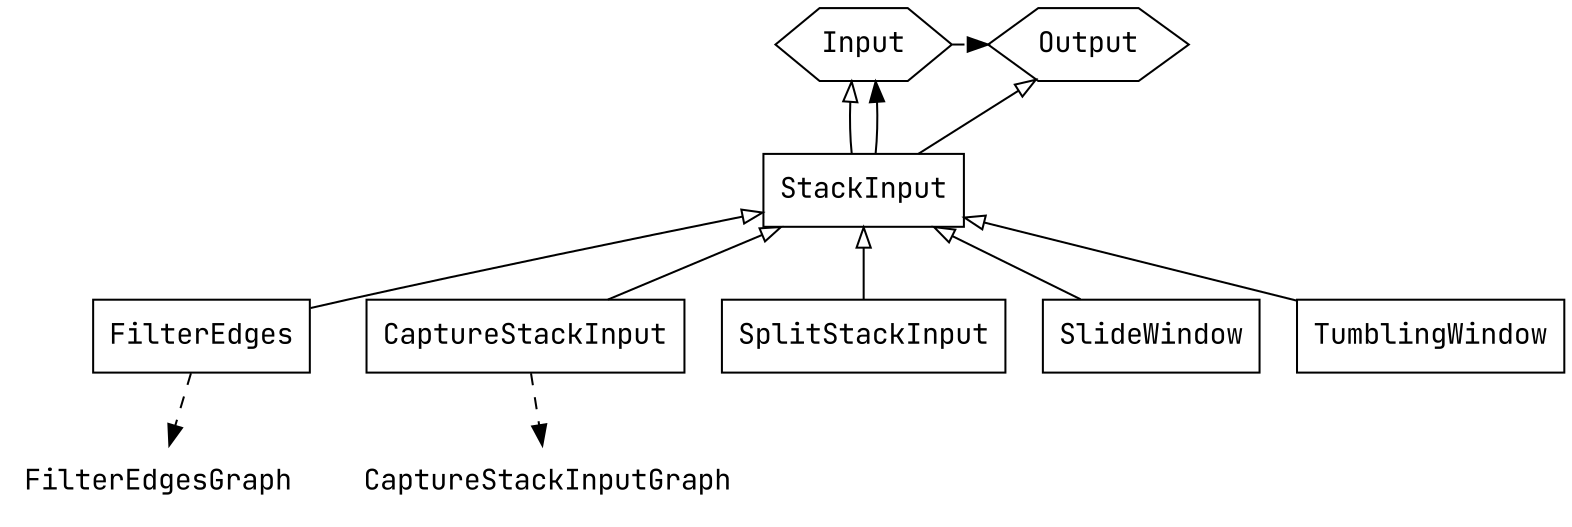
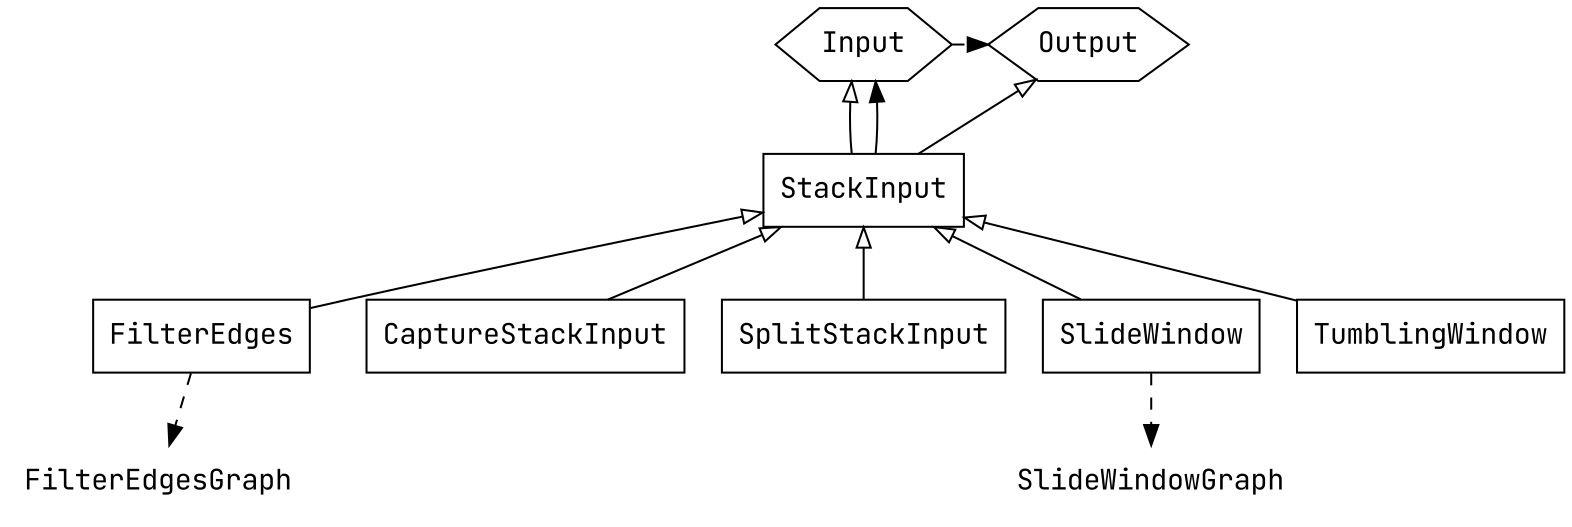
(548, 482) -> none
none -> (1151, 482)
